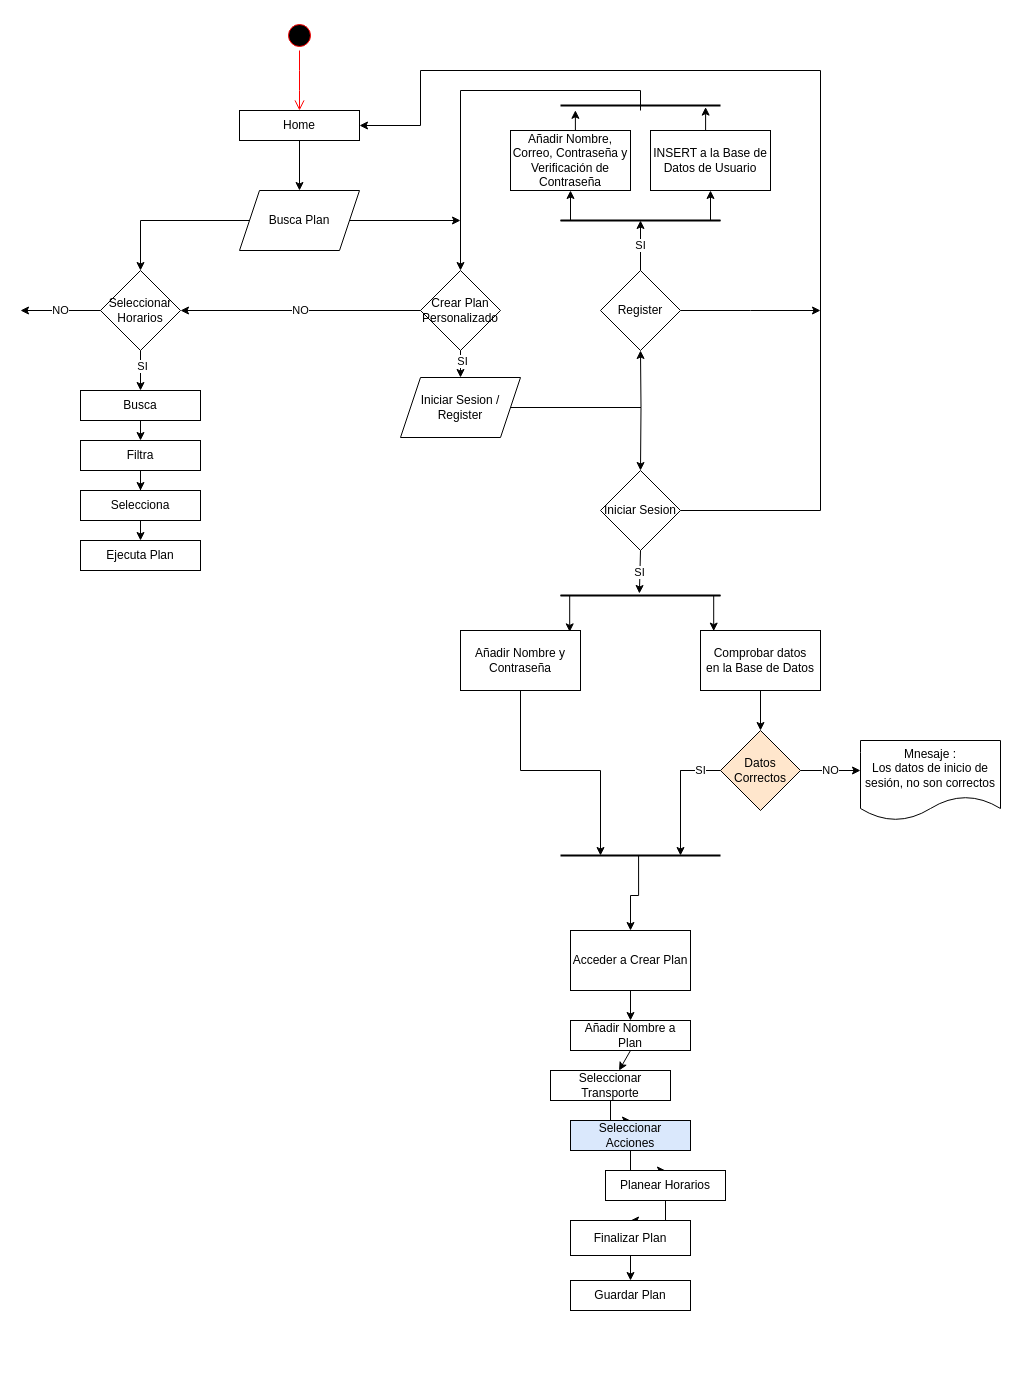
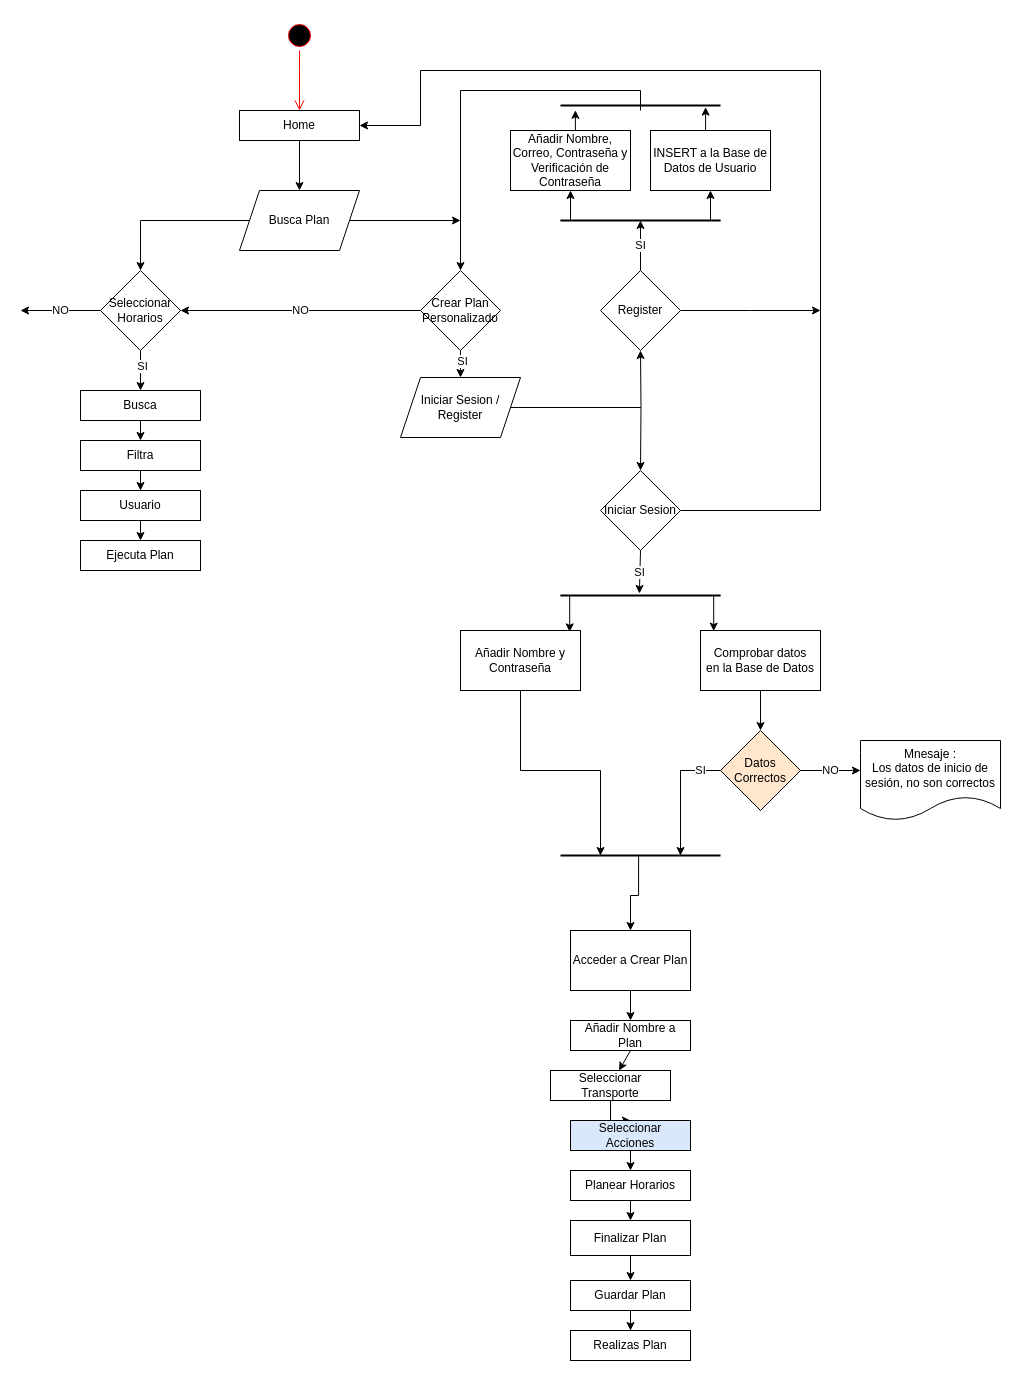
(141, 506) -> (141, 506)
(666, 1186) -> (631, 1186)
none -> (631, 1325)
none -> (631, 1346)
